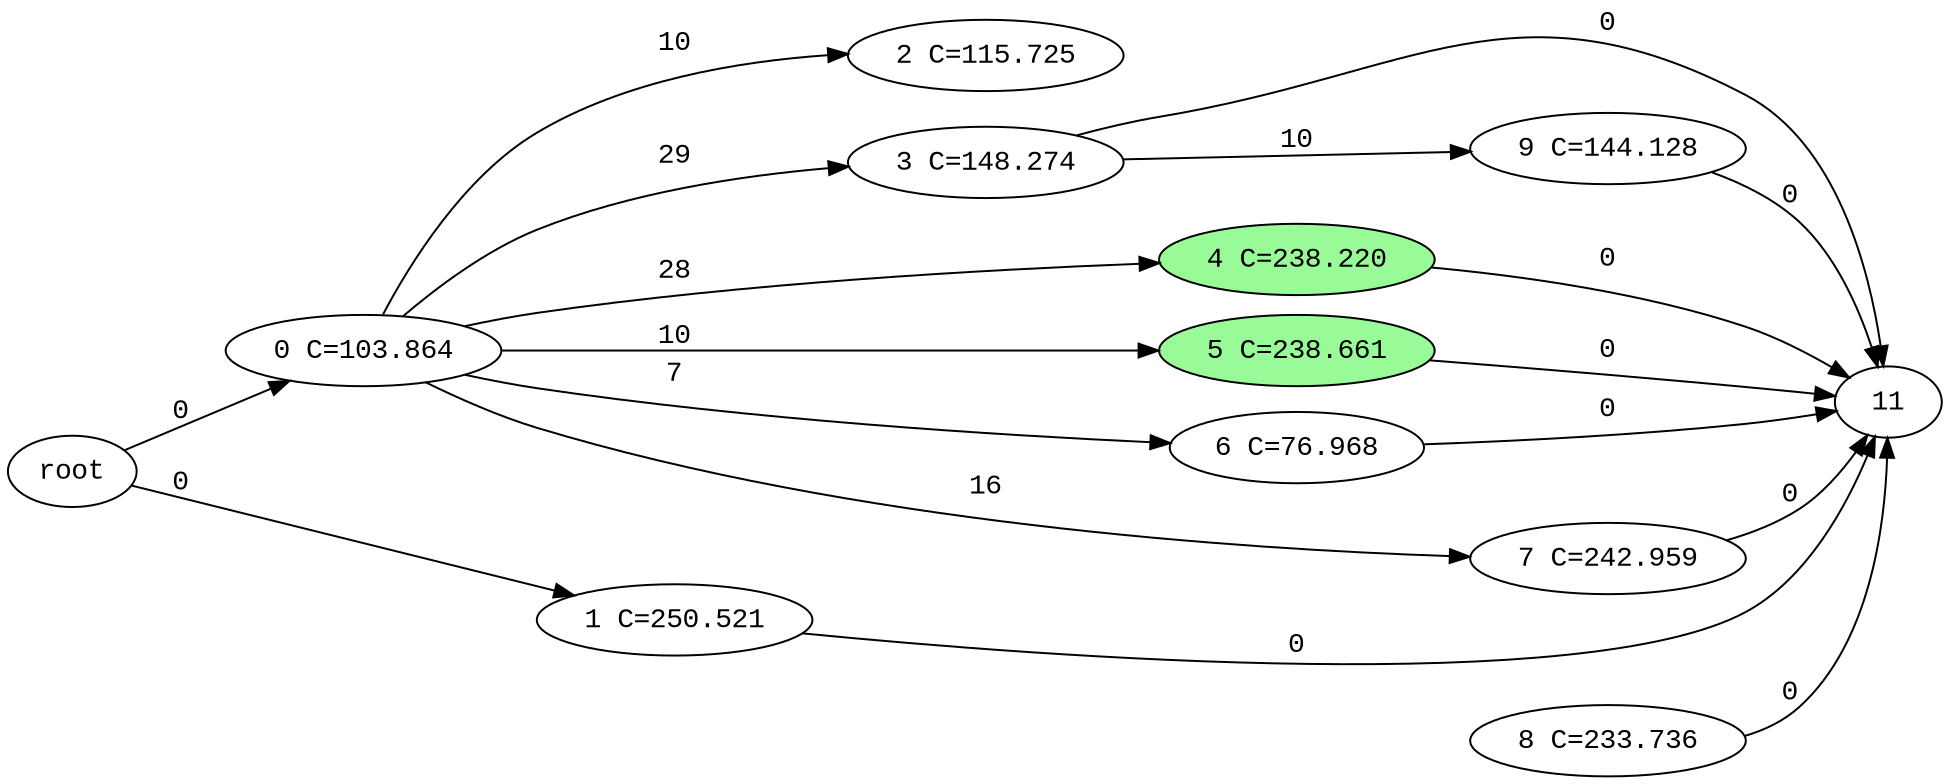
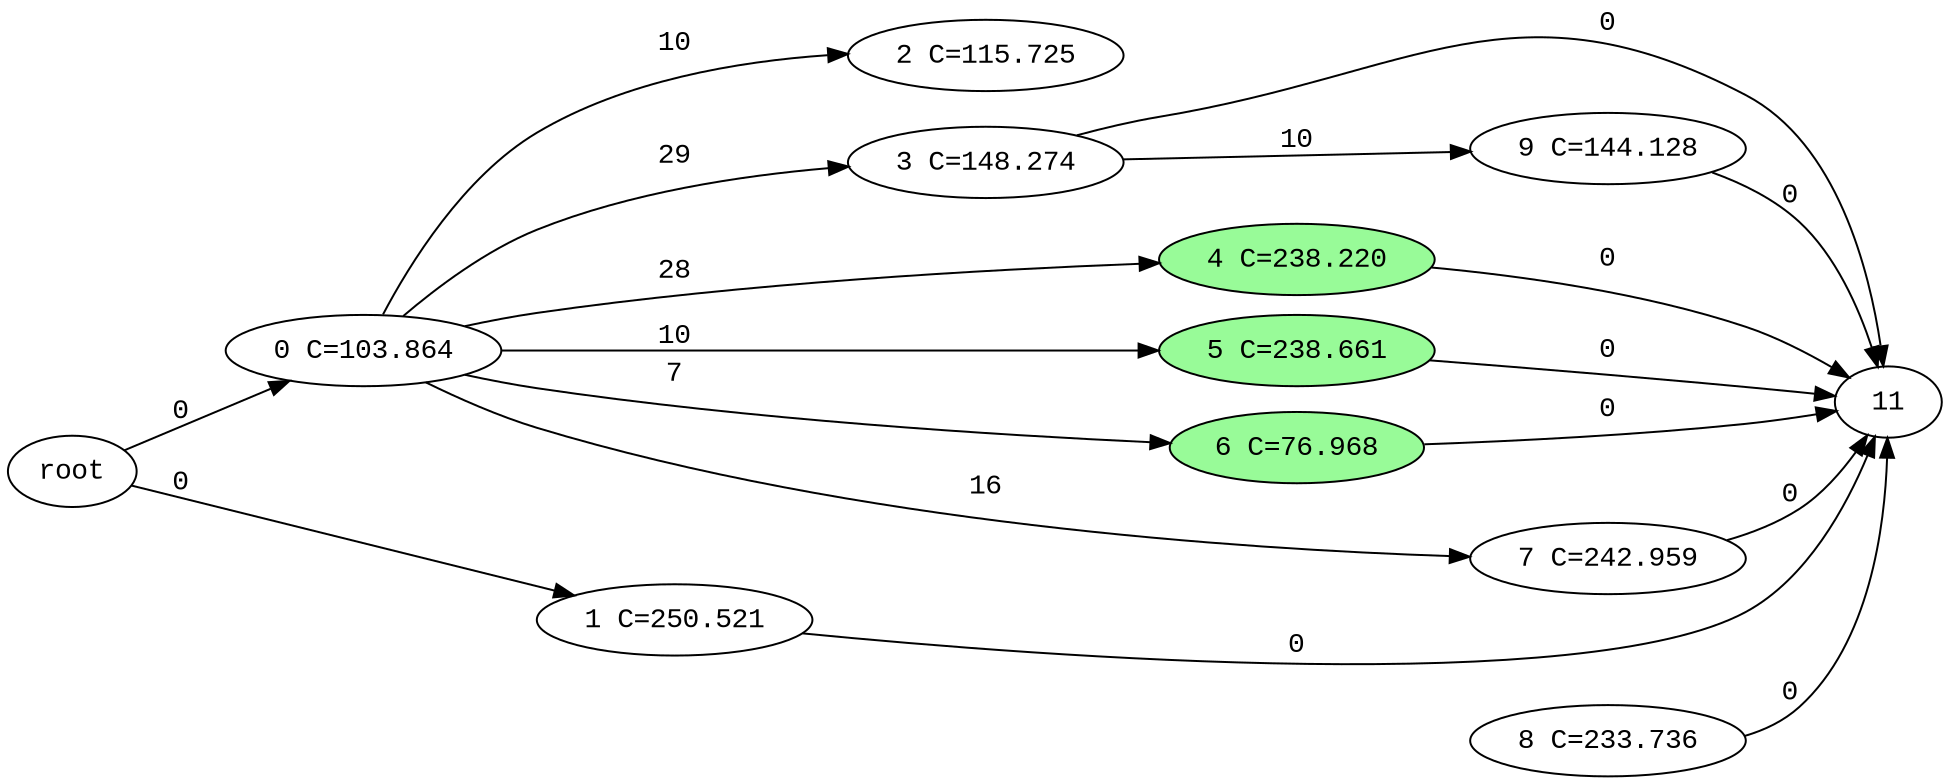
(1297, 448) -> (1297, 448)
